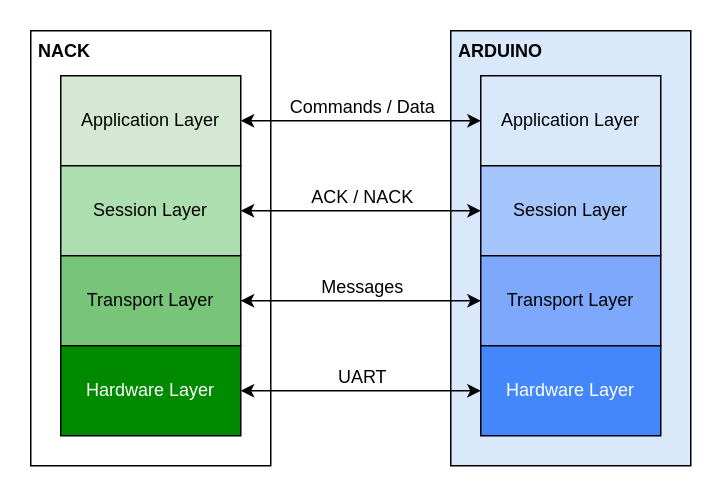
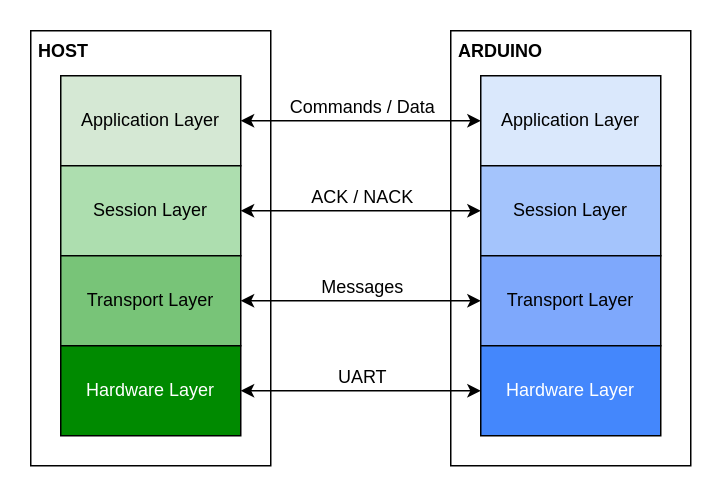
(54, 52) -> (54, 52)
(489, 52) -> (489, 52)
